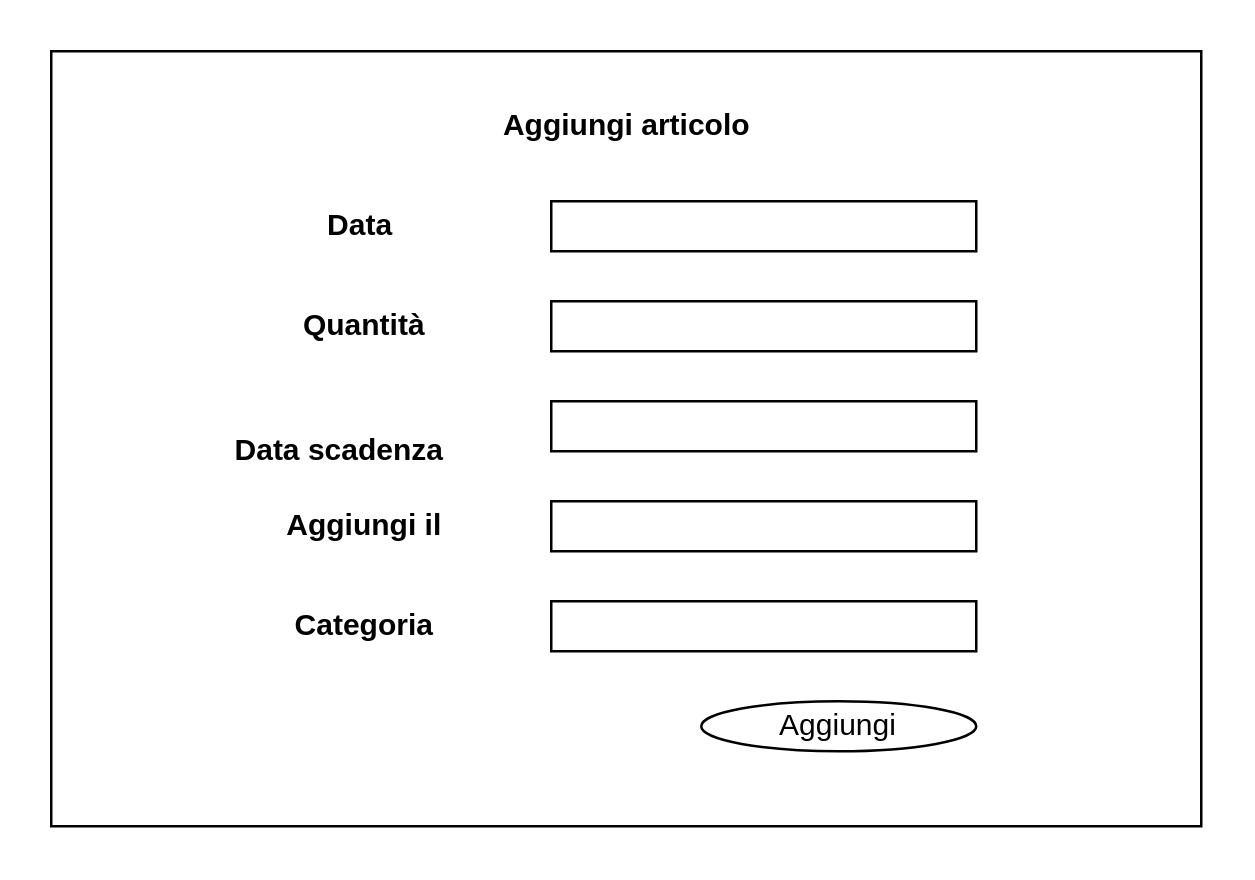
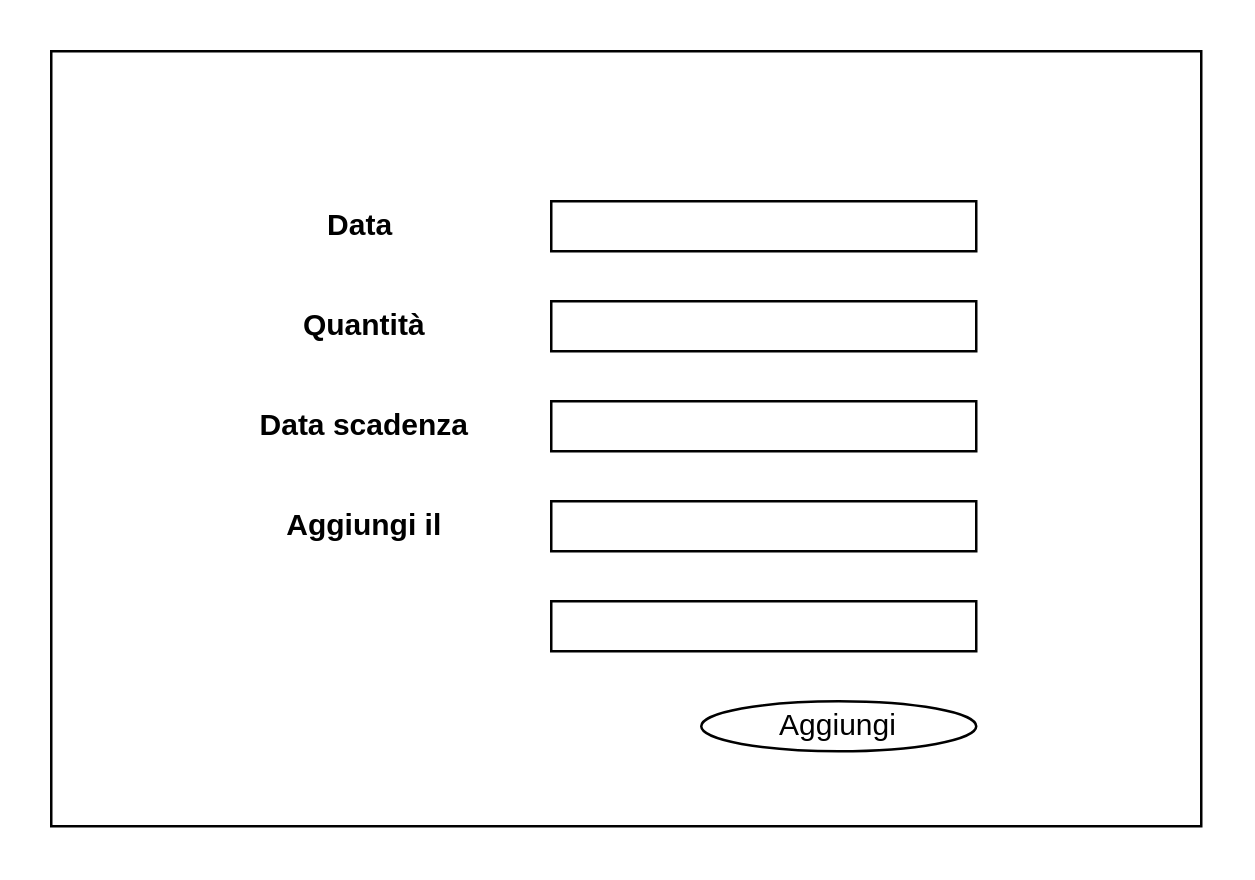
(626, 126) -> none
(339, 451) -> (364, 426)
(364, 626) -> none
